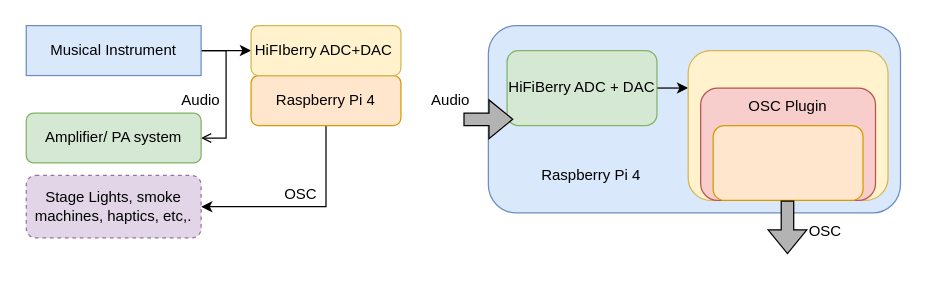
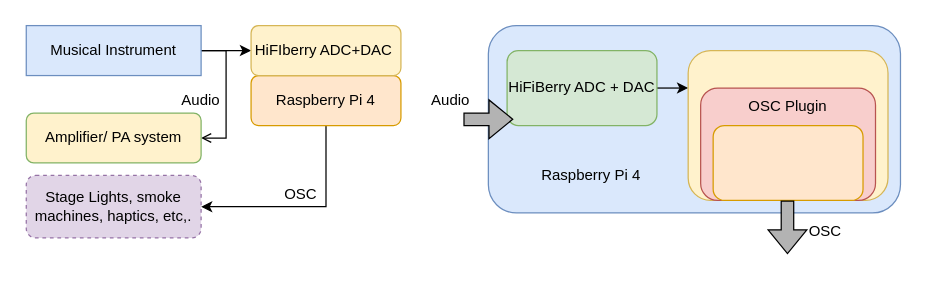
(113, 138) -> (113, 138)
